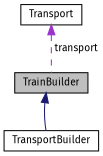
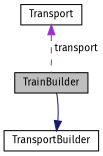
(45, 117) -> (58, 107)
